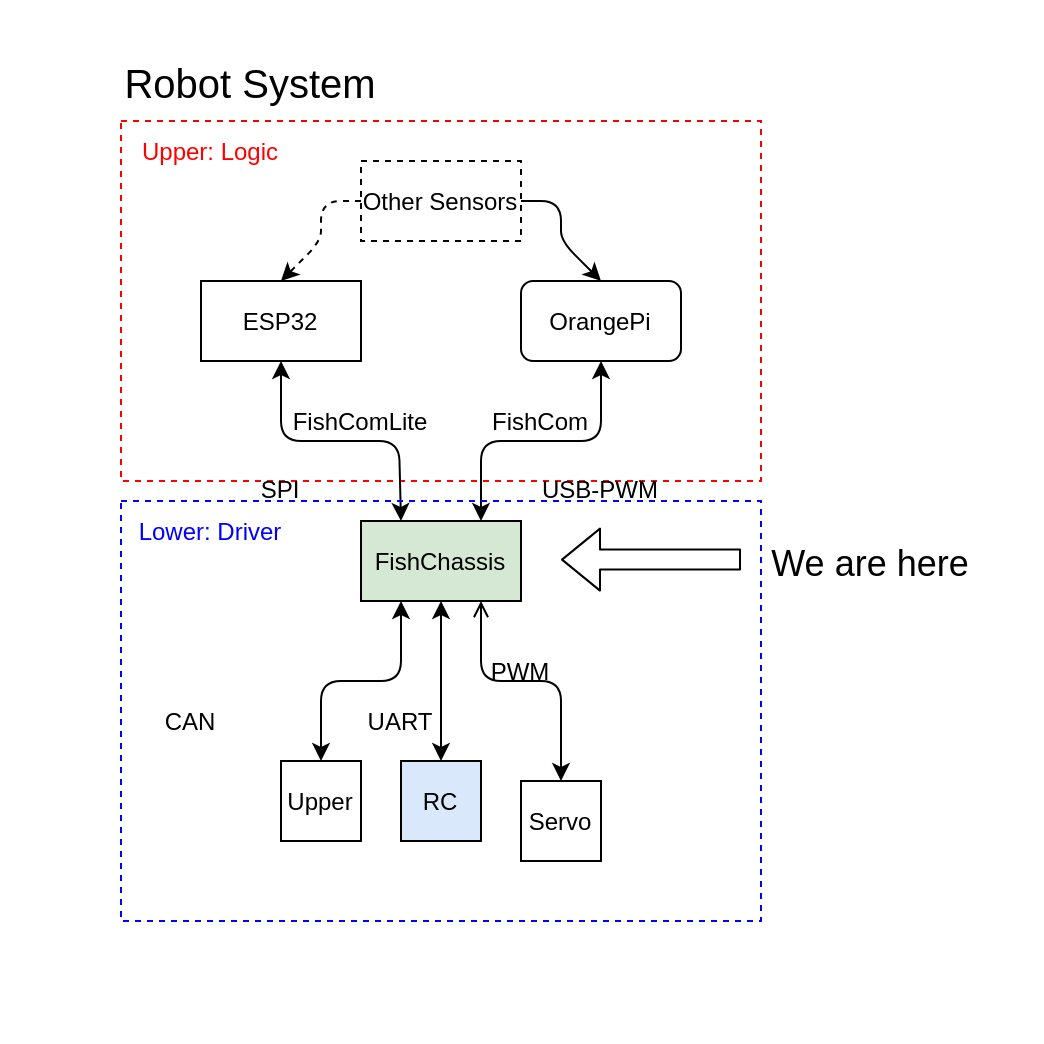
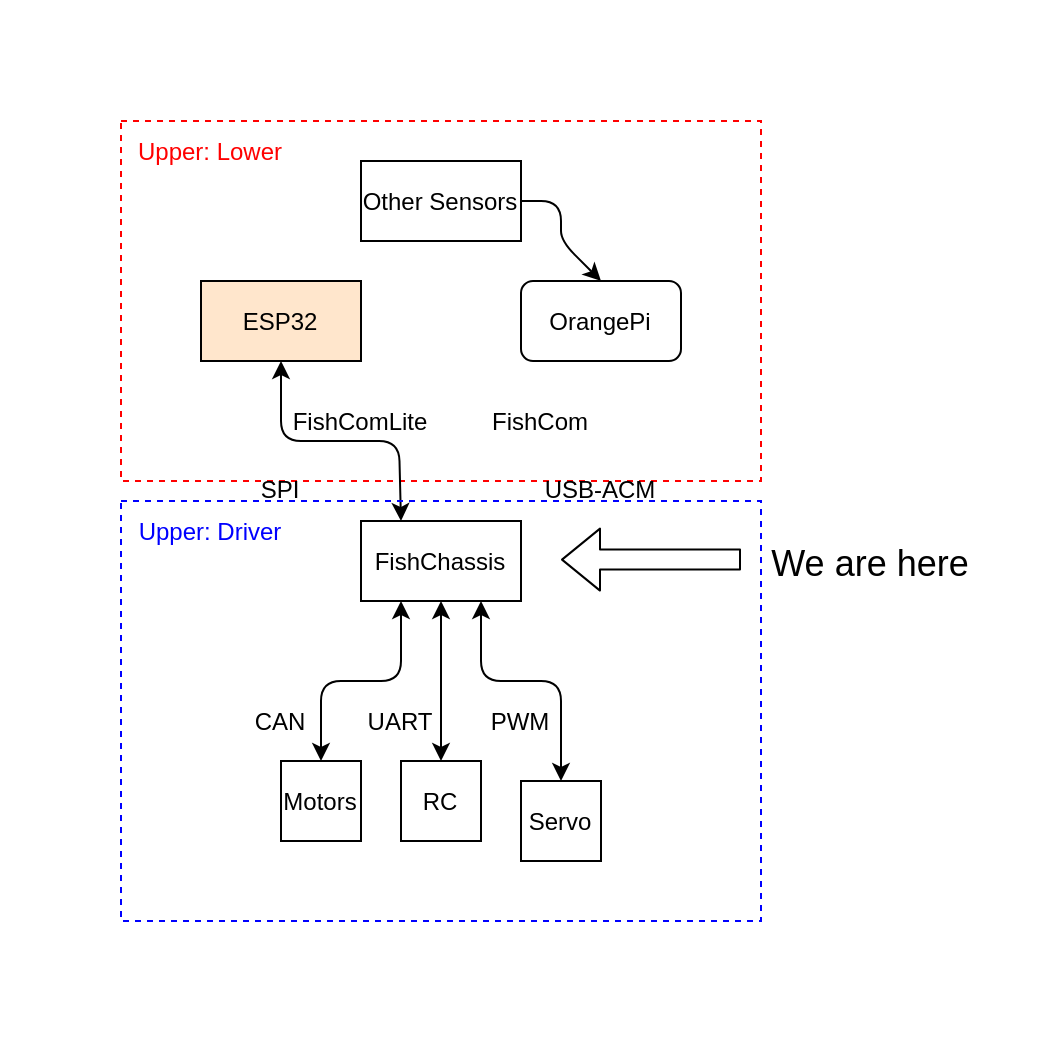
(251, 81) -> none
(210, 152) -> (210, 152)
(441, 201) -> (441, 201)
(321, 227) -> none
(281, 321) -> (281, 321)
(541, 441) -> none
(600, 490) -> (600, 490)
(210, 532) -> (210, 532)
(441, 561) -> (441, 561)
(481, 613) -> (481, 616)
(521, 671) -> (521, 721)
(191, 721) -> (281, 721)
(441, 801) -> (441, 801)
(320, 802) -> (320, 802)
